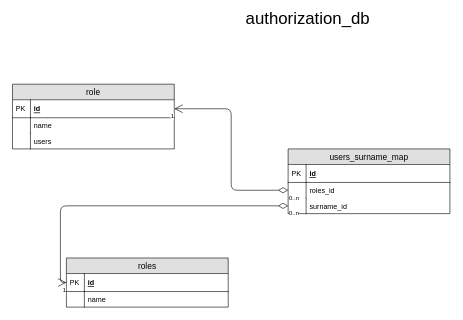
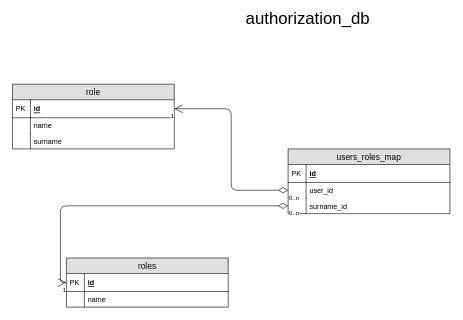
(44, 142) -> (48, 142)
(369, 157) -> (369, 157)
(324, 191) -> (323, 191)
